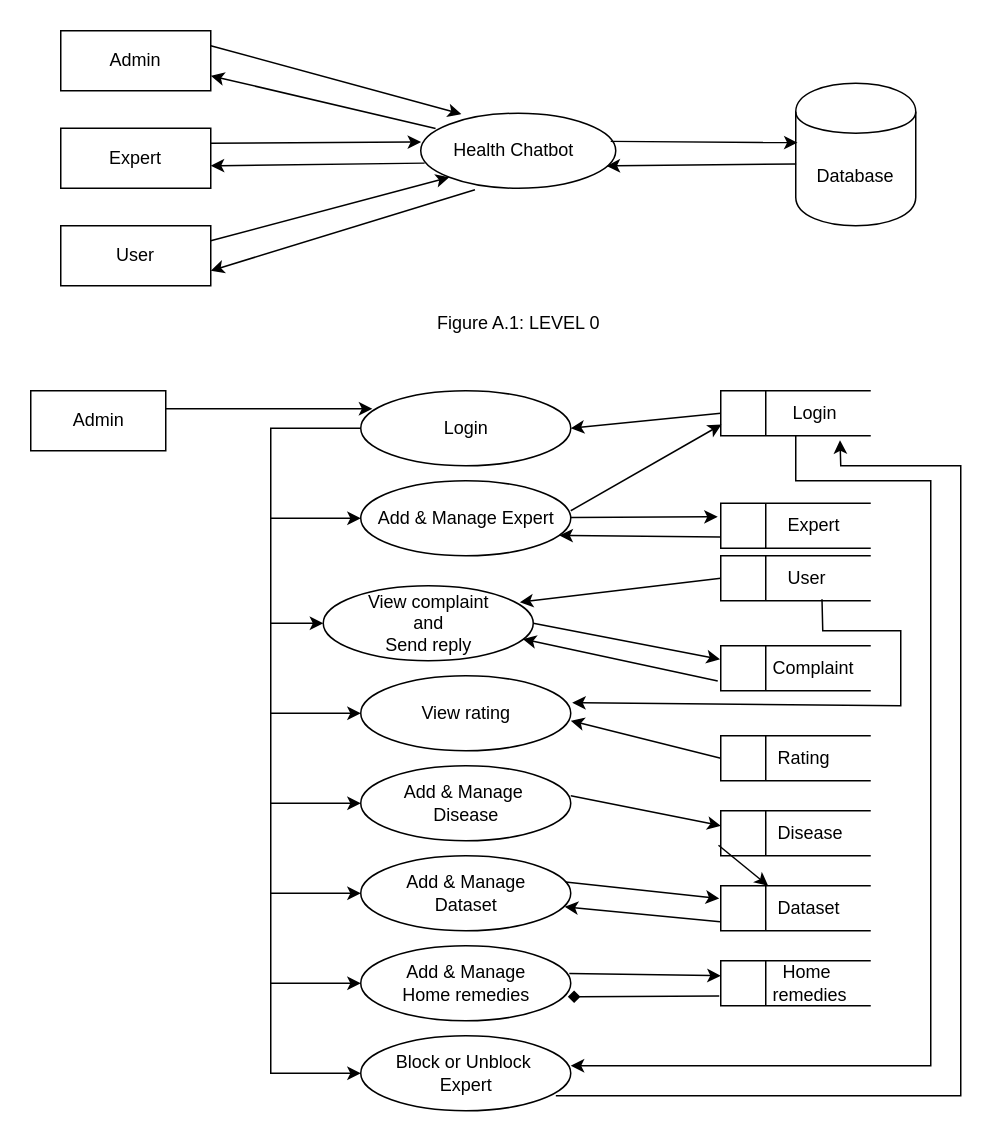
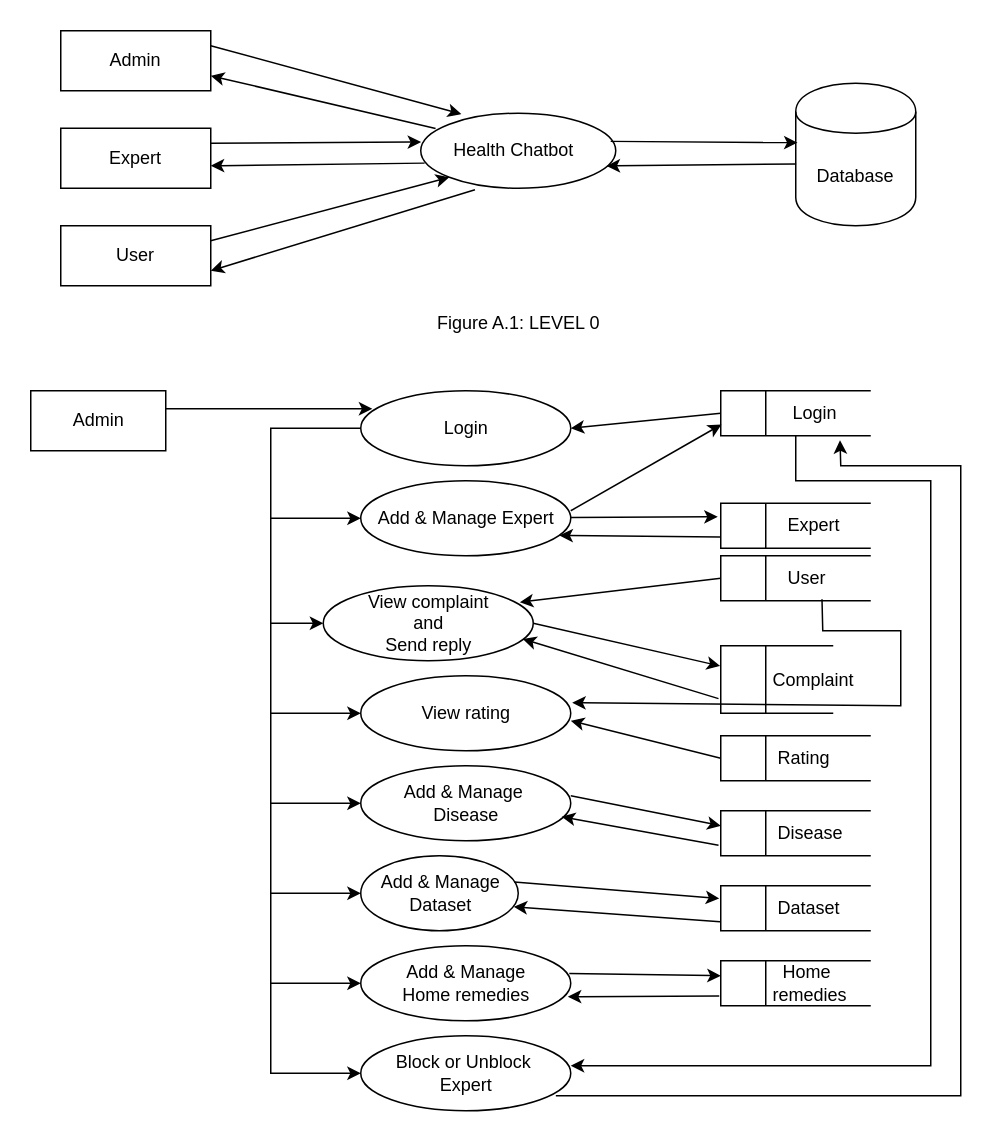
(796, 668) -> (777, 680)
(740, 862) -> (645, 832)
(466, 893) -> (440, 893)
(580, 997) -> (579, 997)
